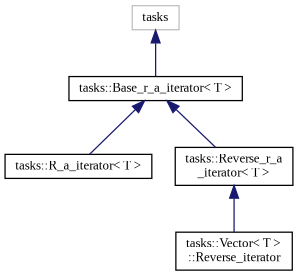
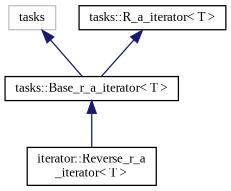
(112, 132) -> (118, 58)
(234, 166) -> (92, 166)
(234, 251) -> none
